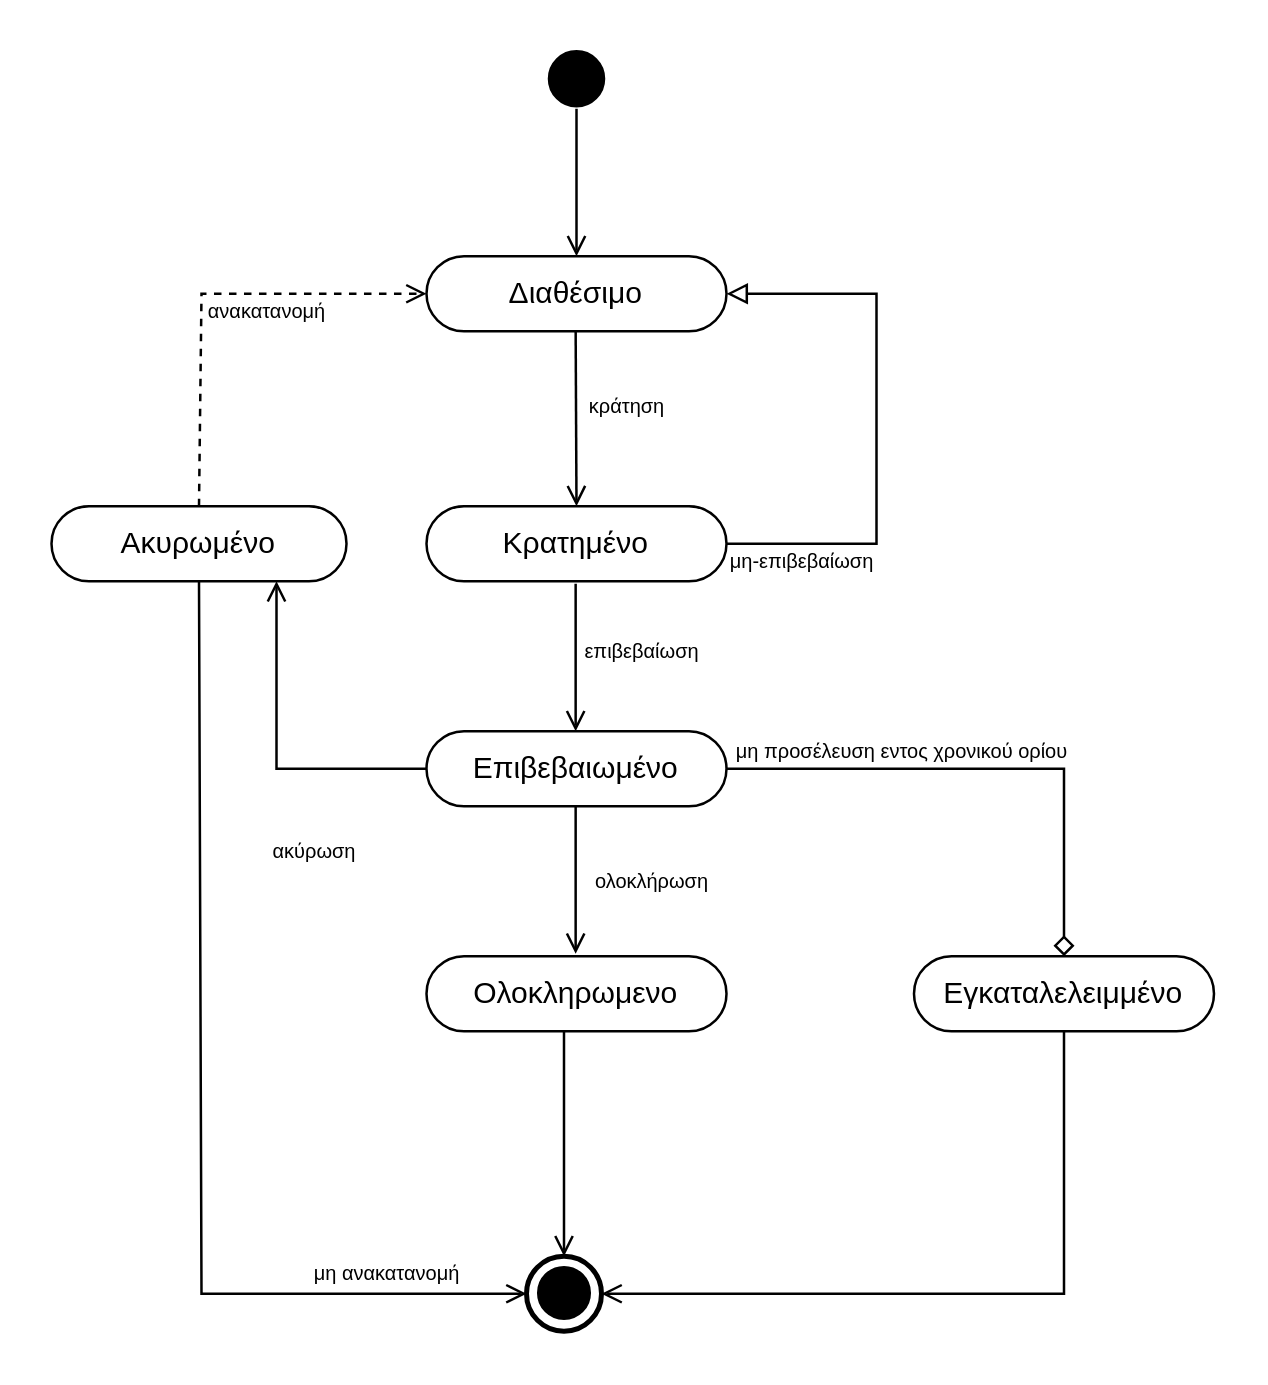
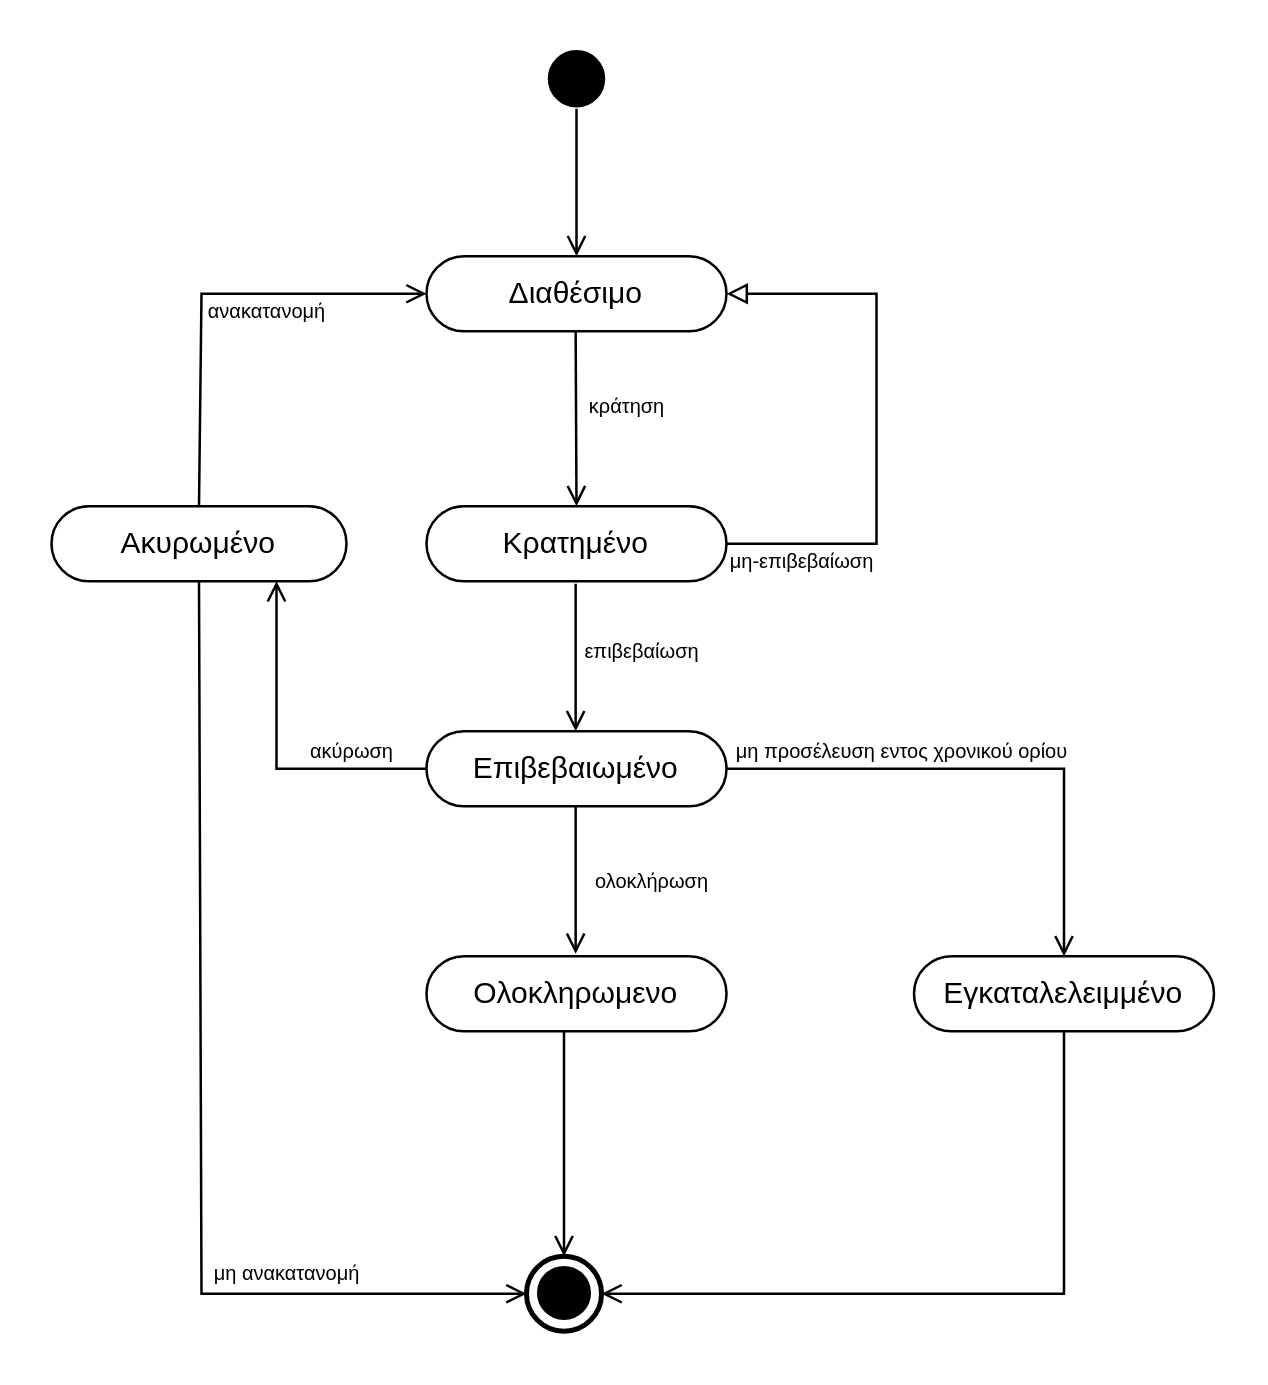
(207, 294) -> (207, 294)
(314, 851) -> (351, 751)
(1064, 936) -> (1064, 943)
(386, 1274) -> (286, 1274)
